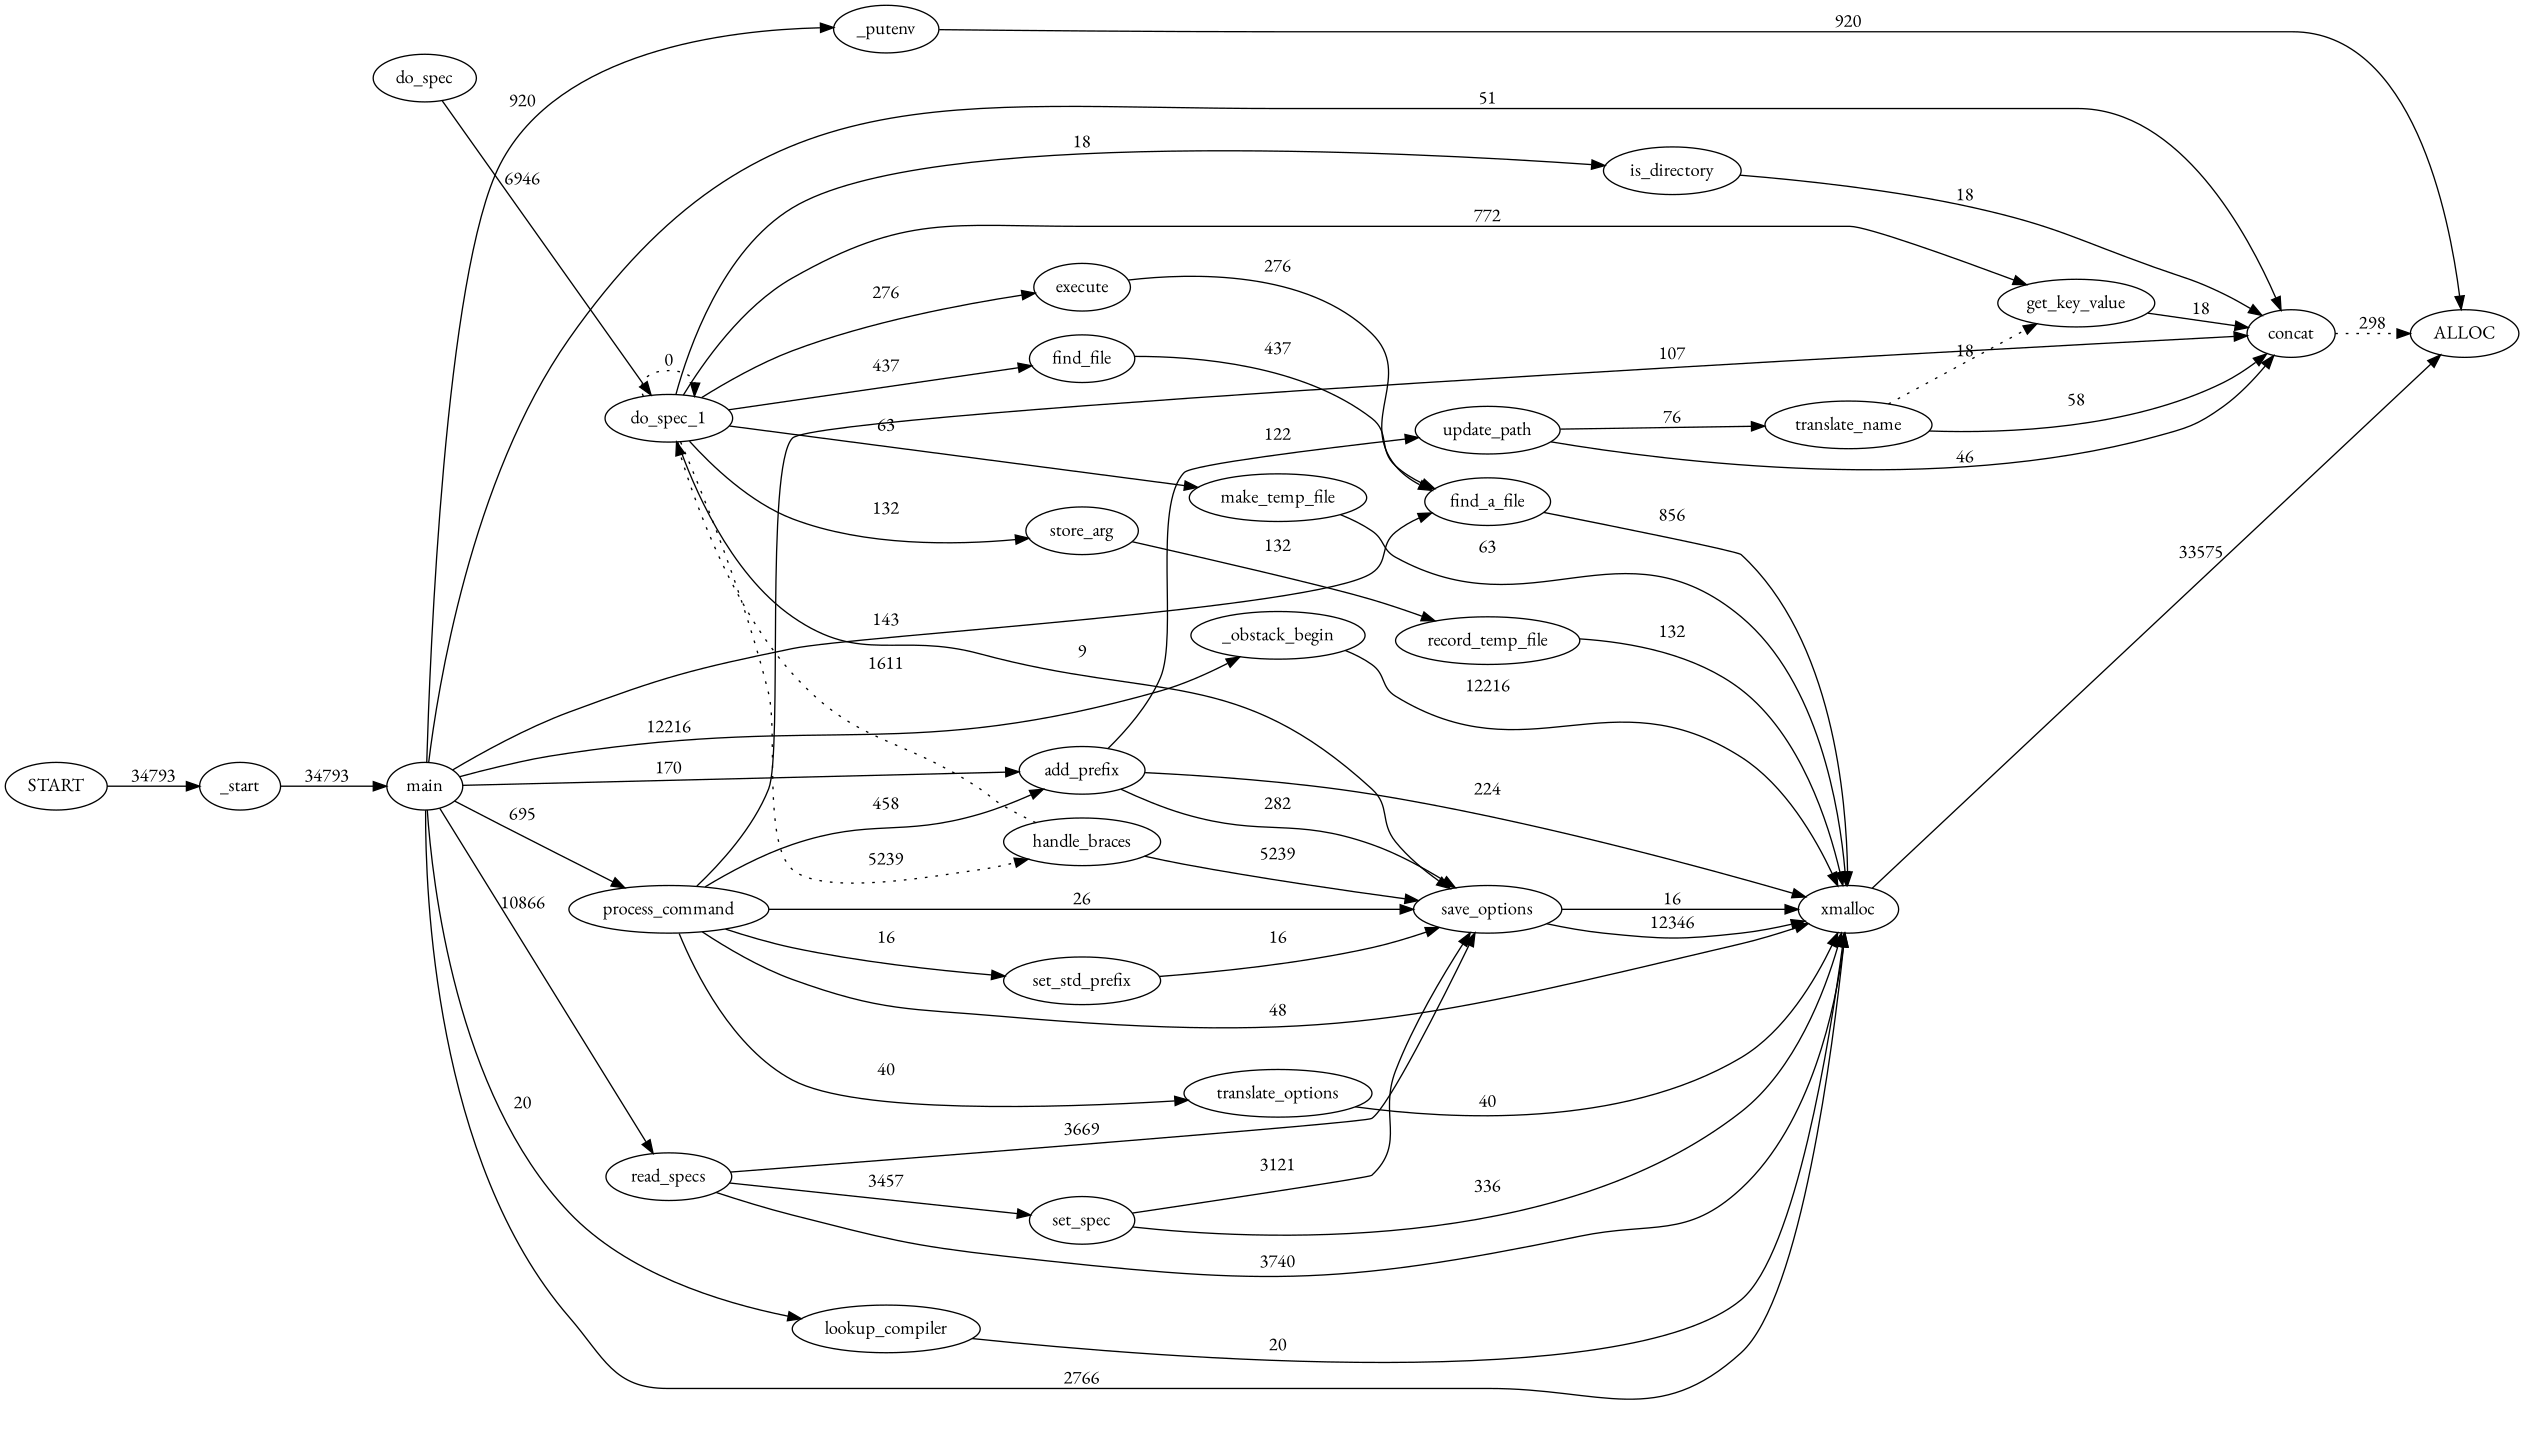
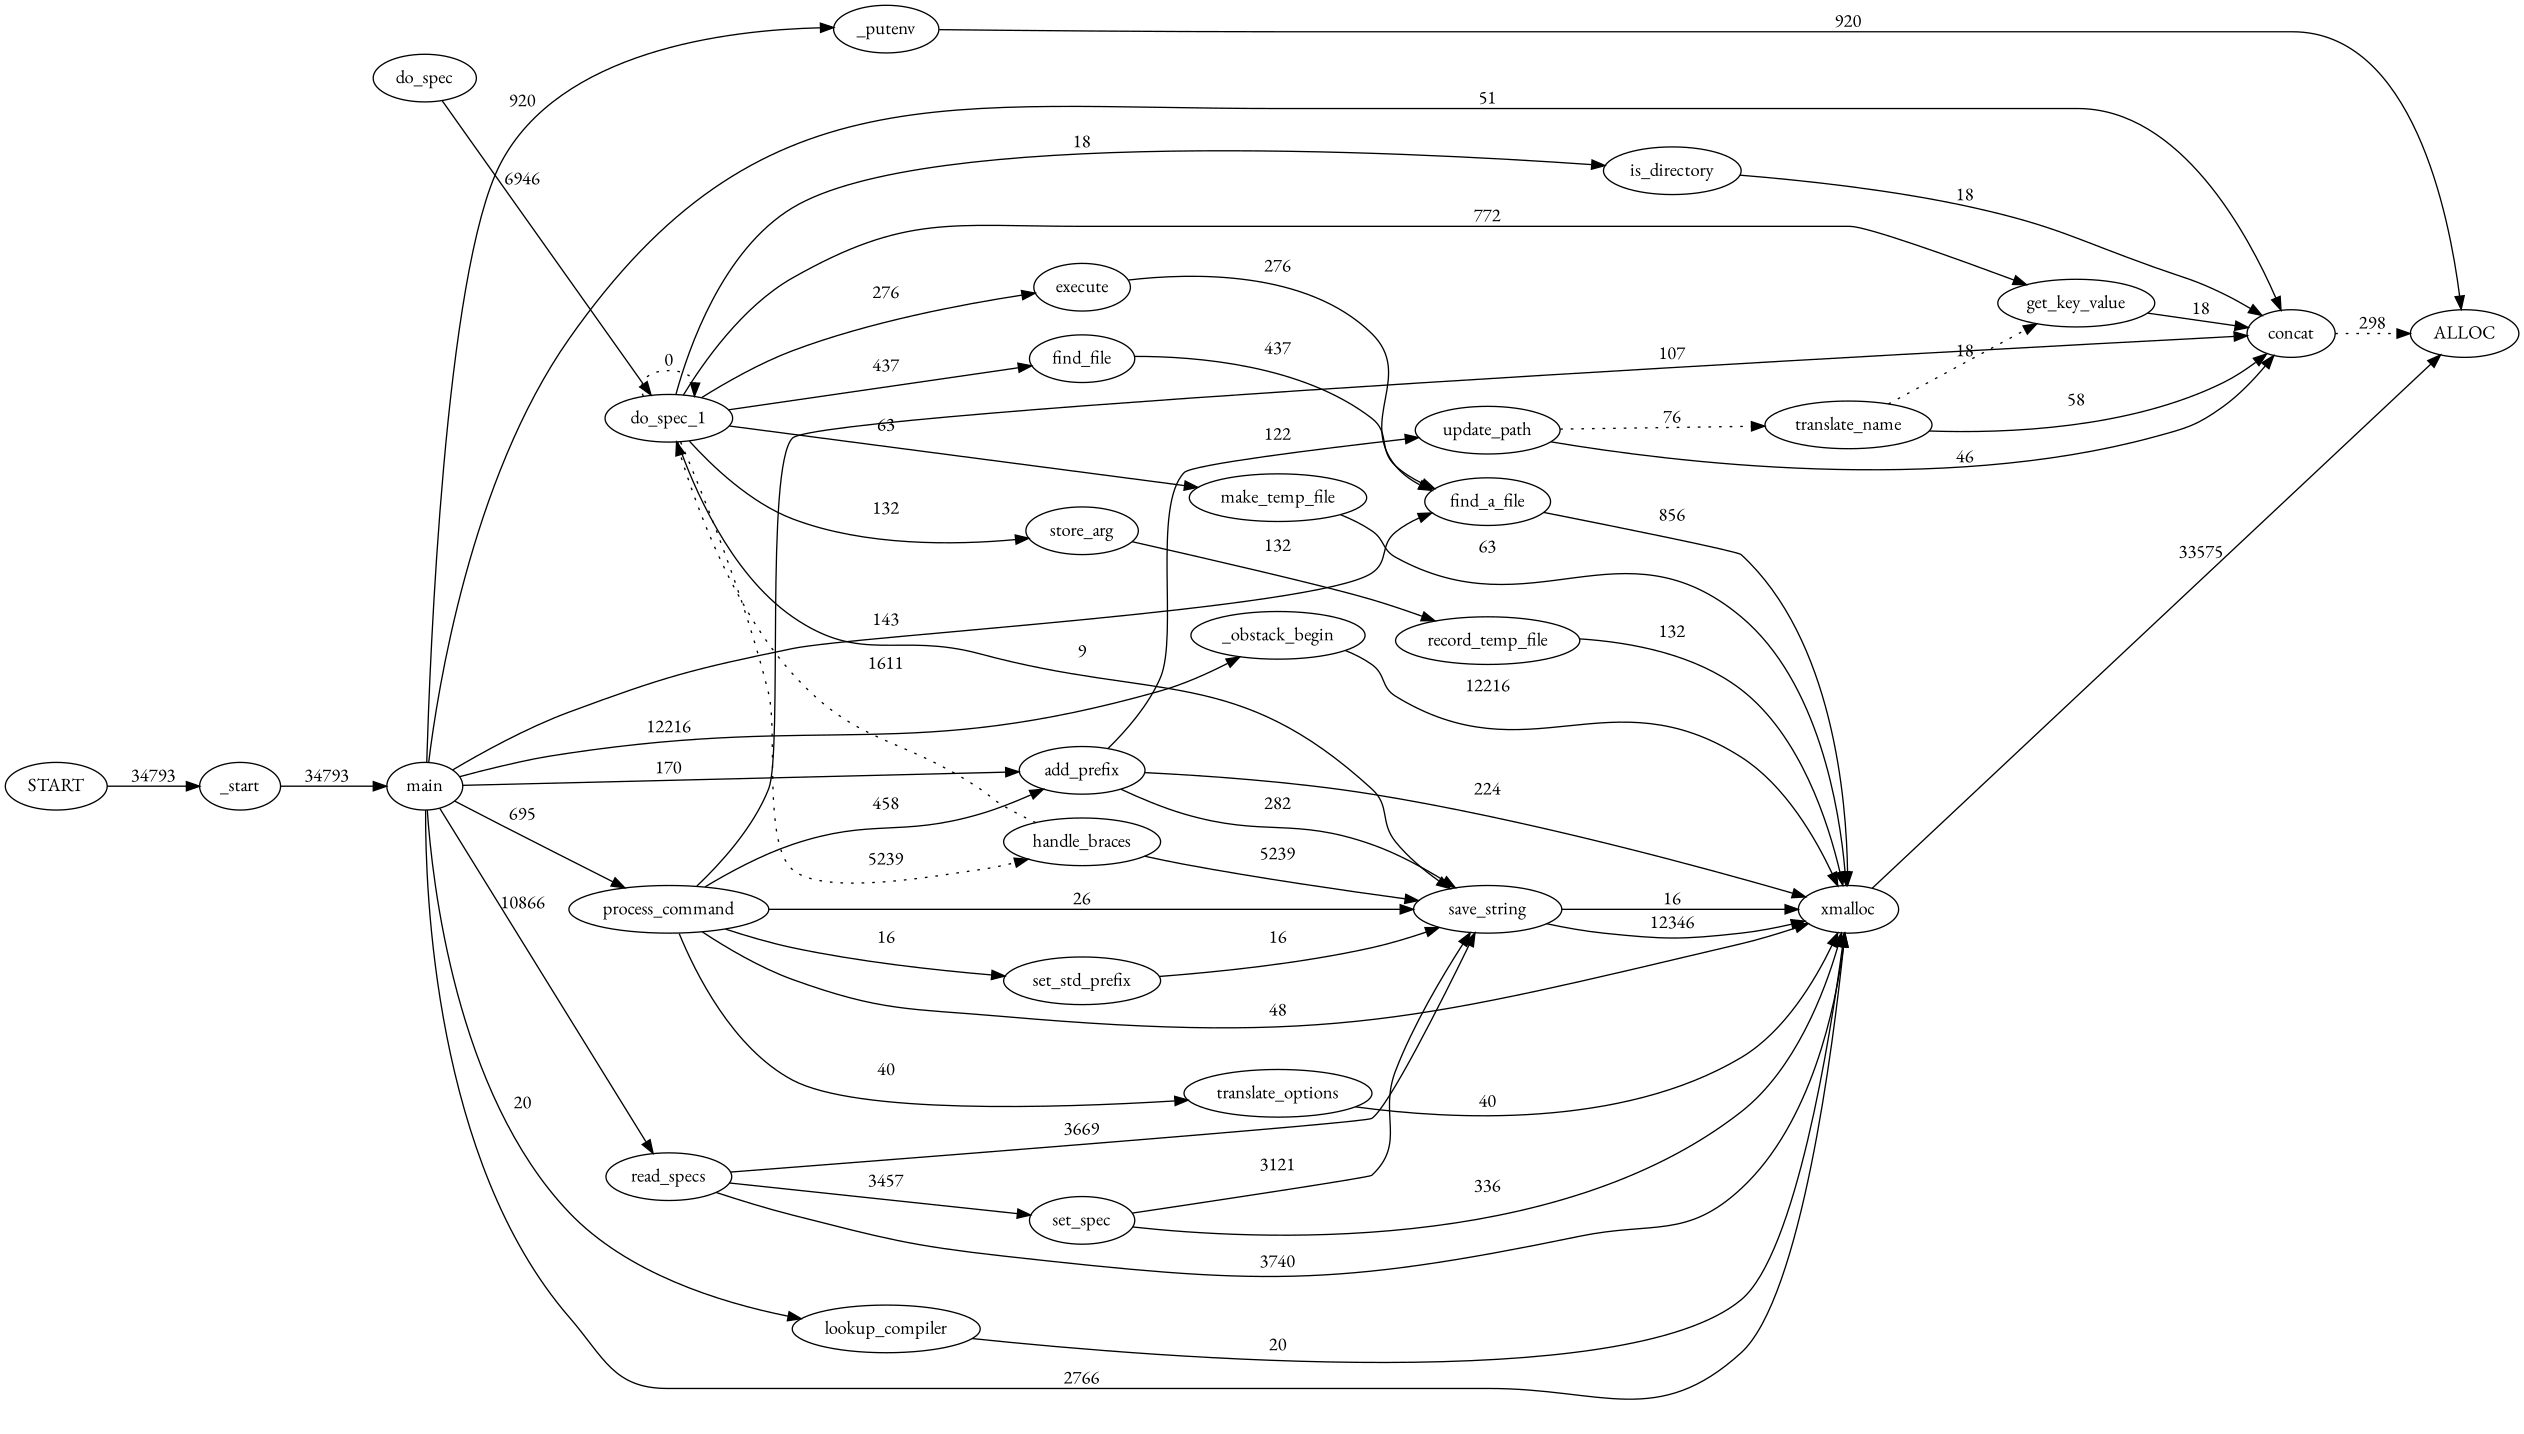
(1656, 428) -> (1656, 428)
(1488, 909) -> (1488, 909)
